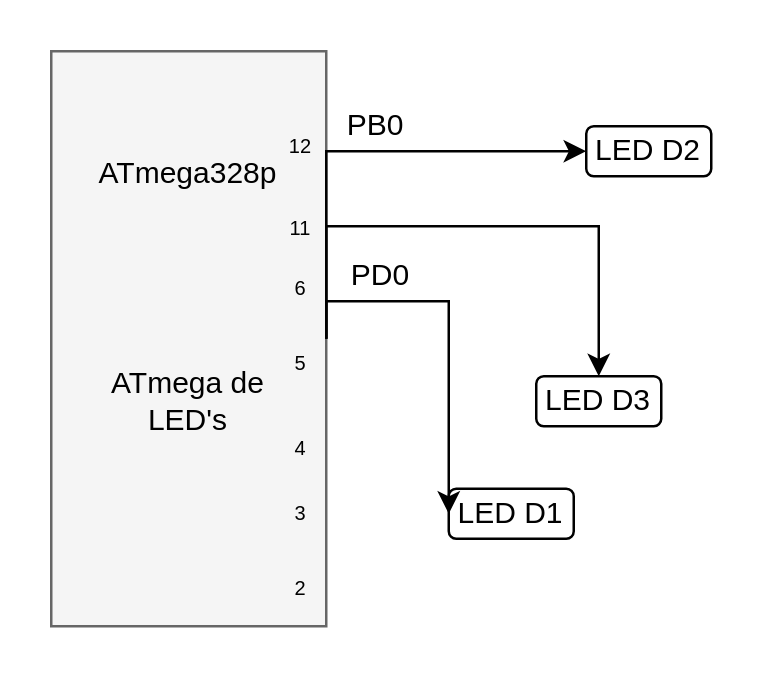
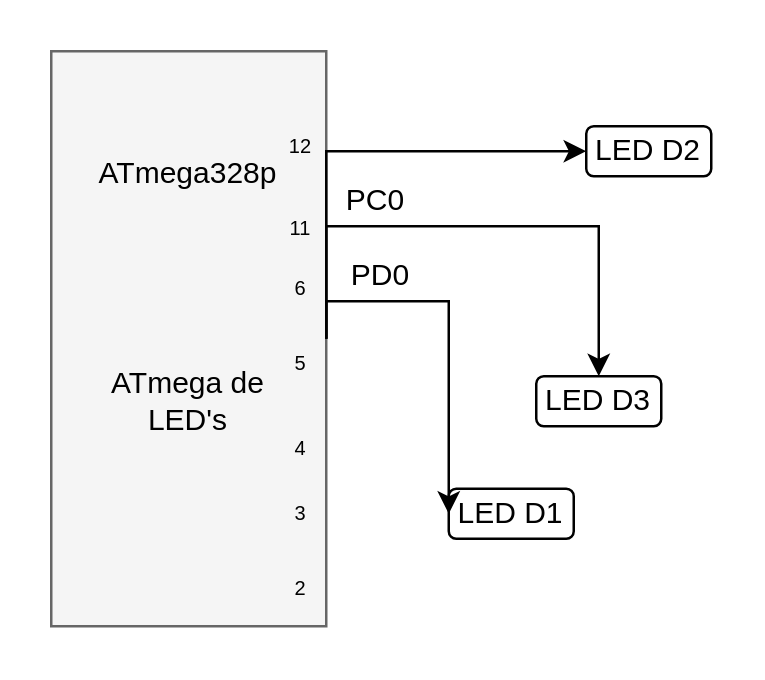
(376, 126) -> none
none -> (376, 201)
